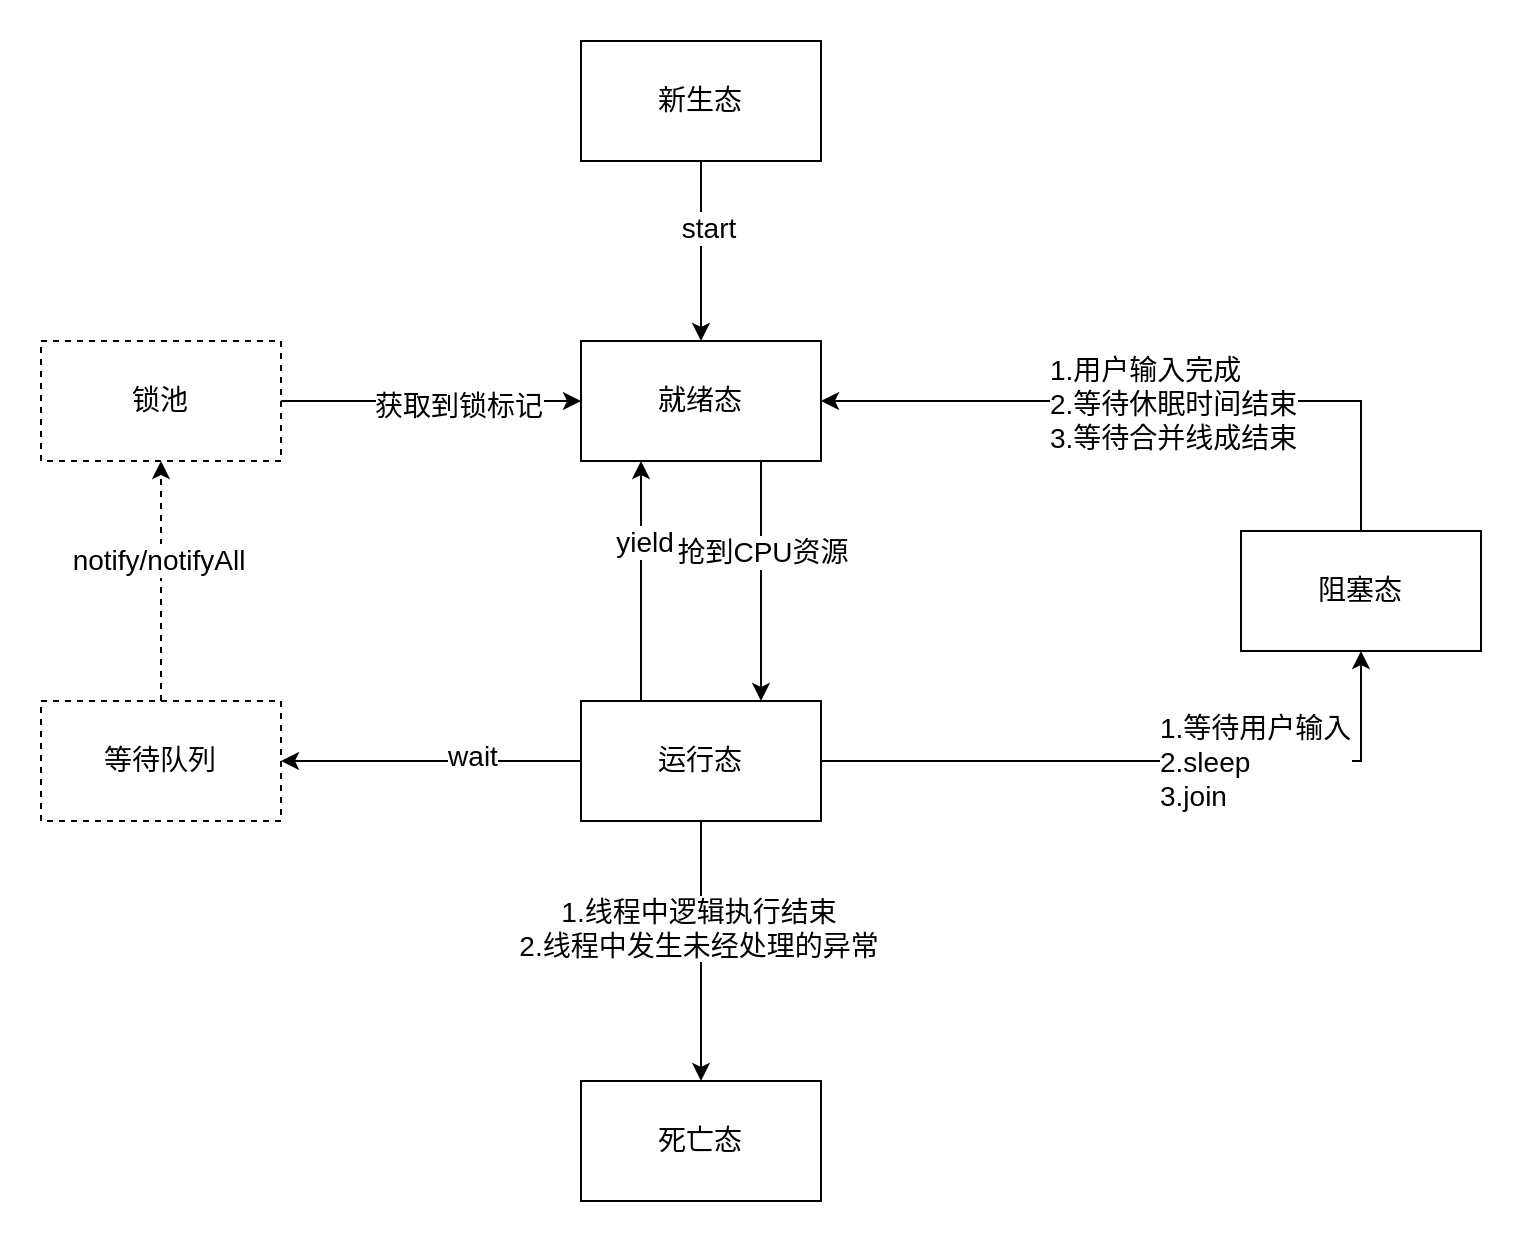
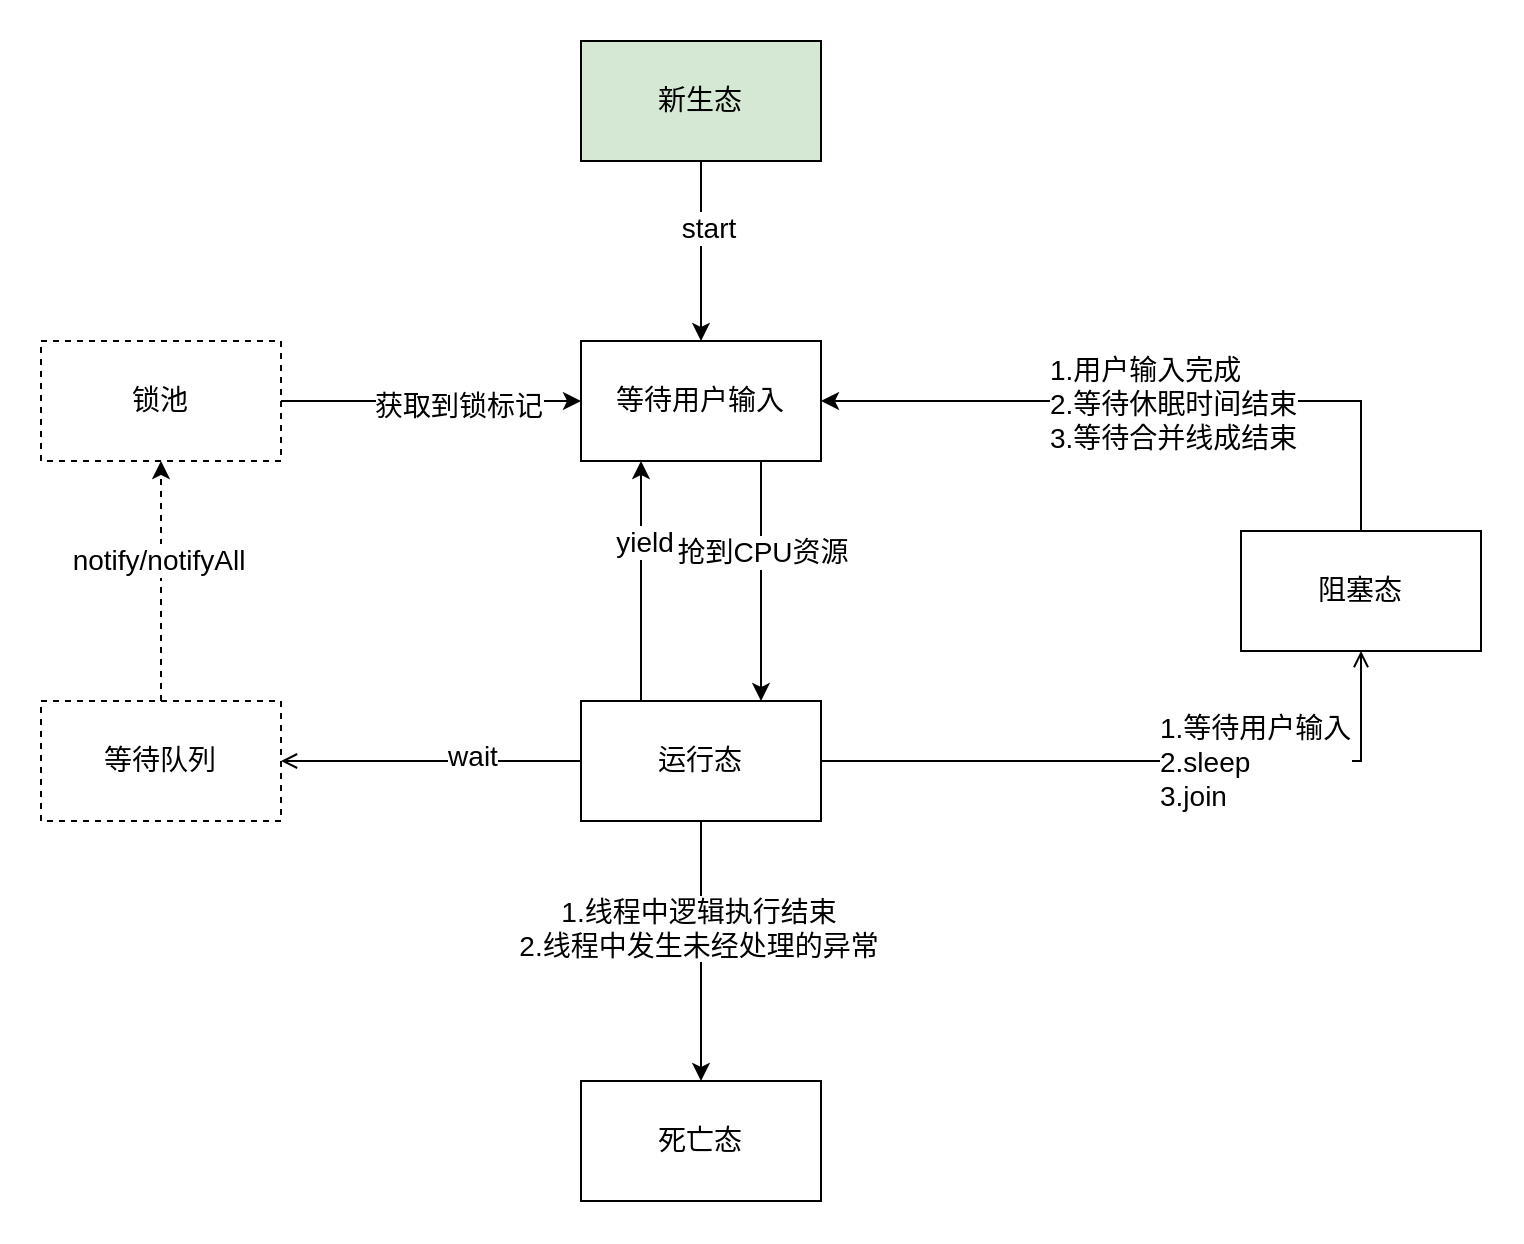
(701, 101) -> (701, 101)
(701, 401) -> (701, 401)
(1361, 666) -> (1361, 663)
(296, 761) -> (292, 761)
